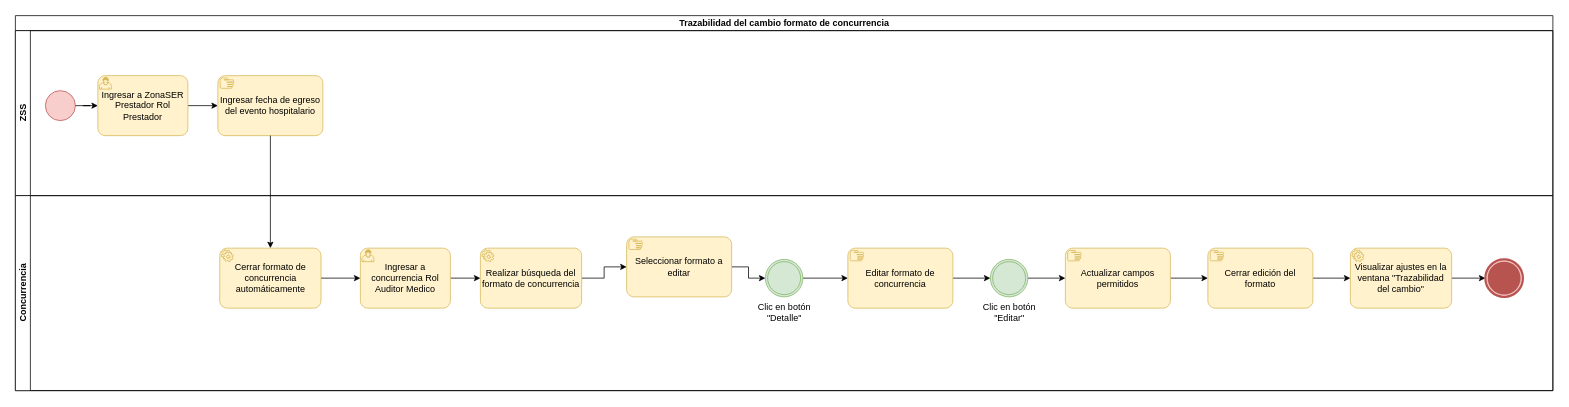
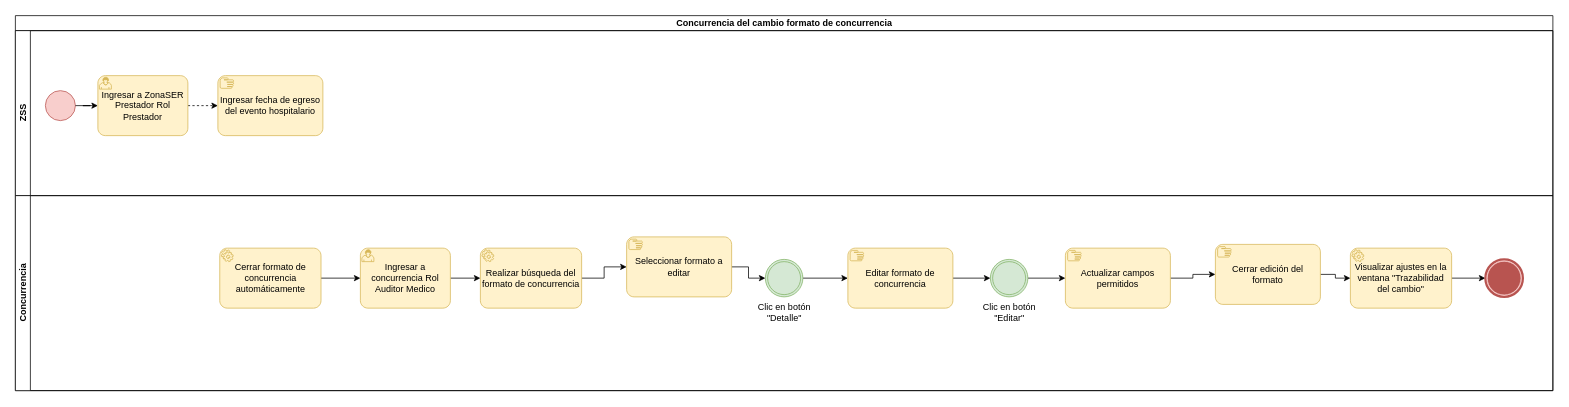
(785, 23) -> (785, 23)
(199, 105) -> (199, 105)
(270, 189) -> none
(1260, 278) -> (1268, 274)
